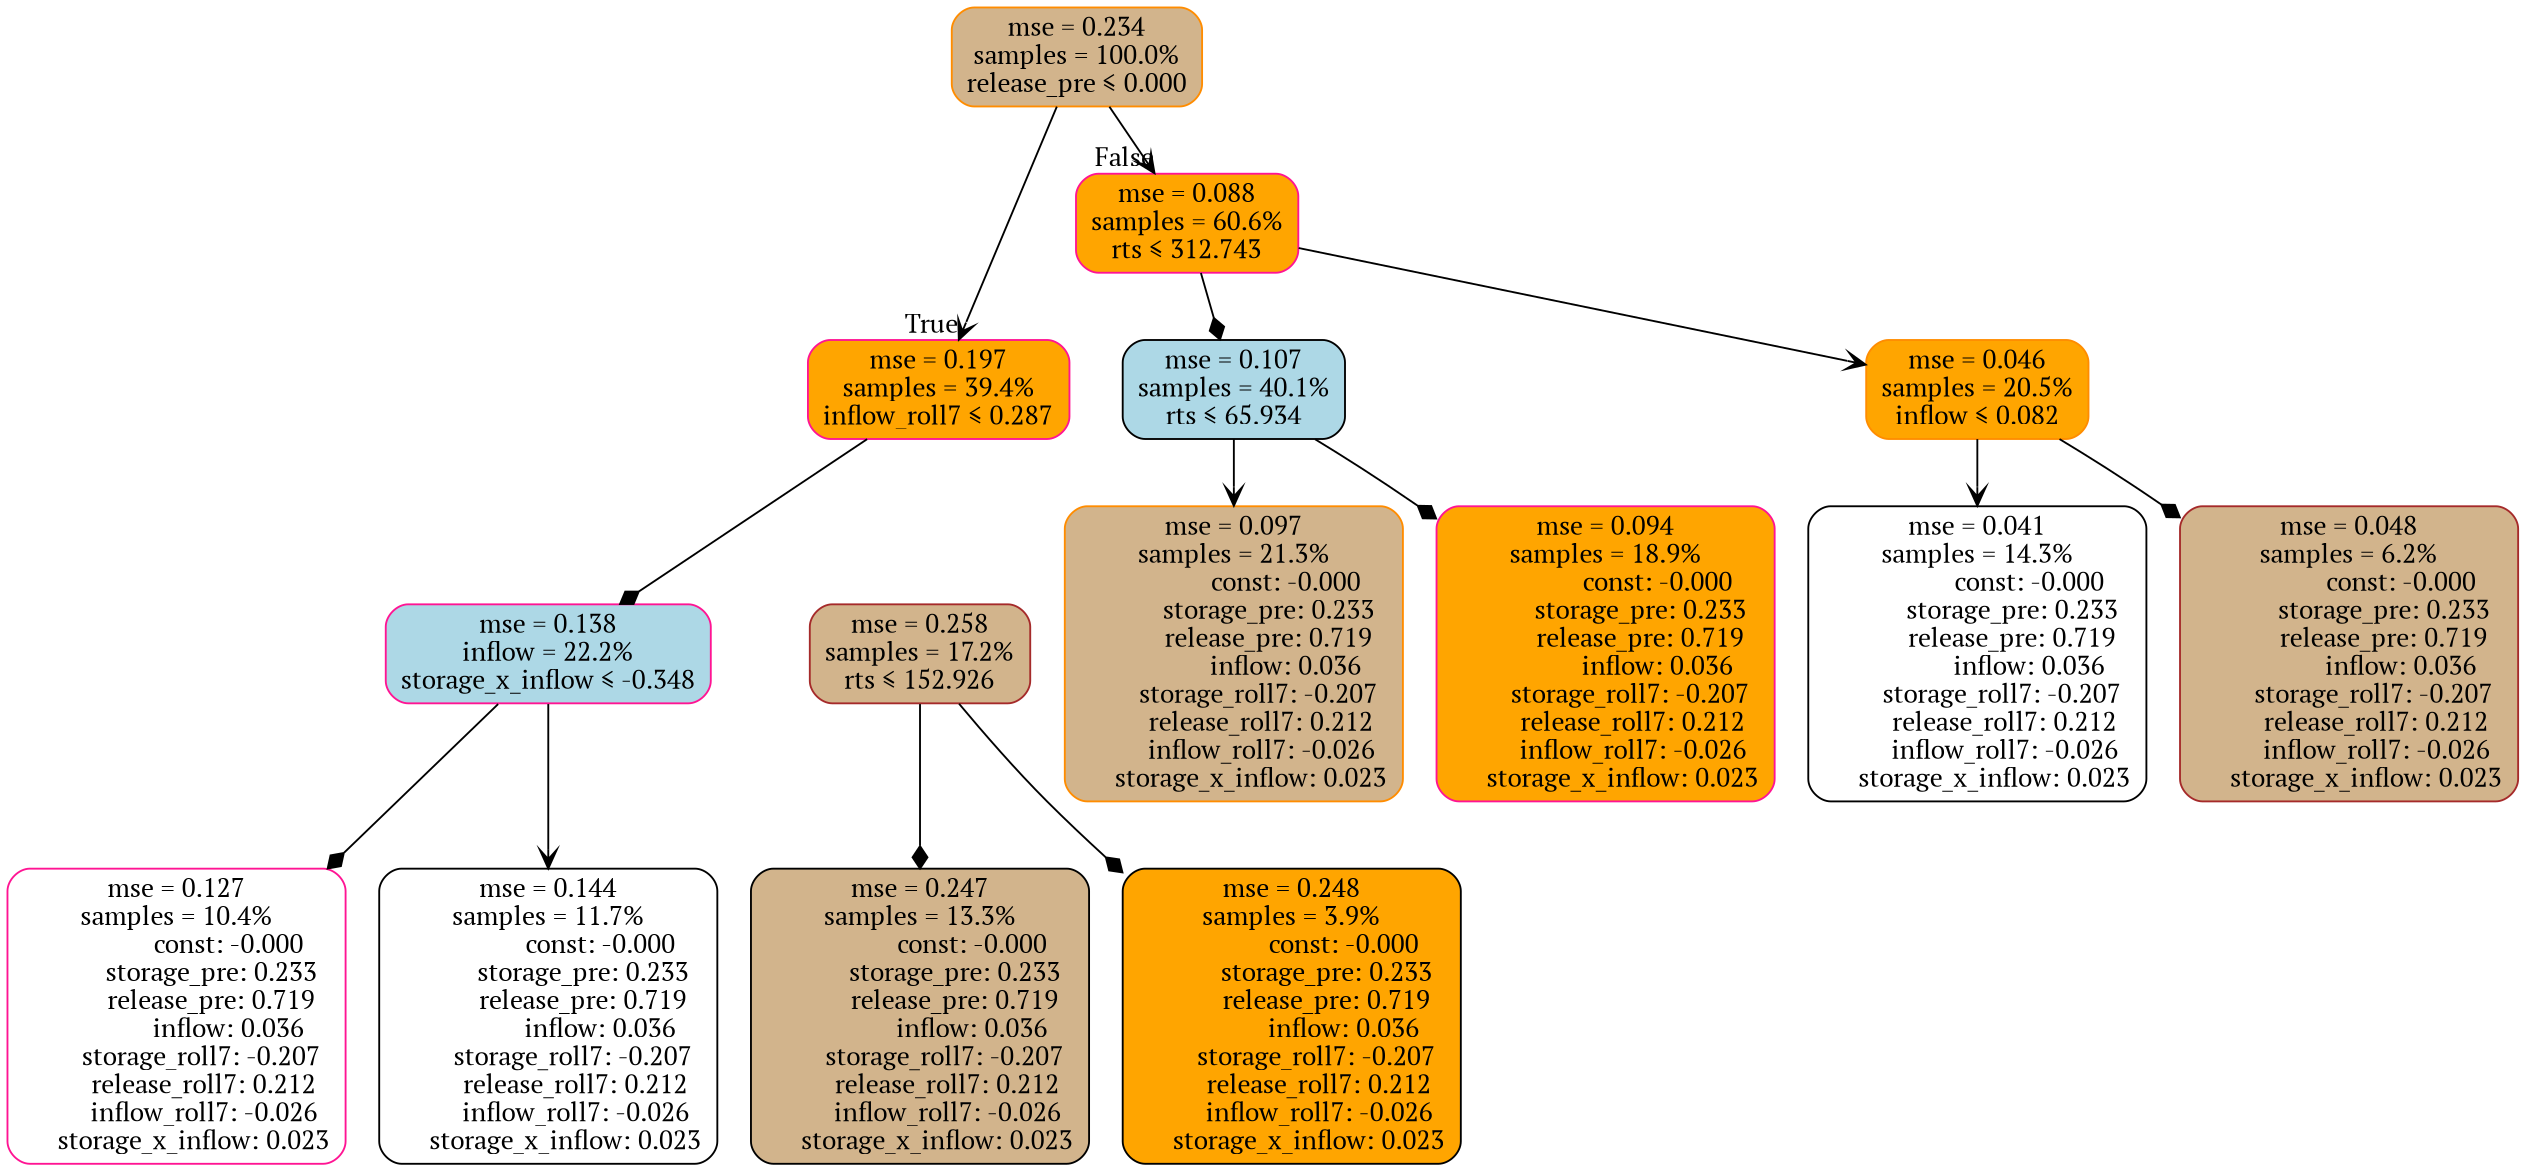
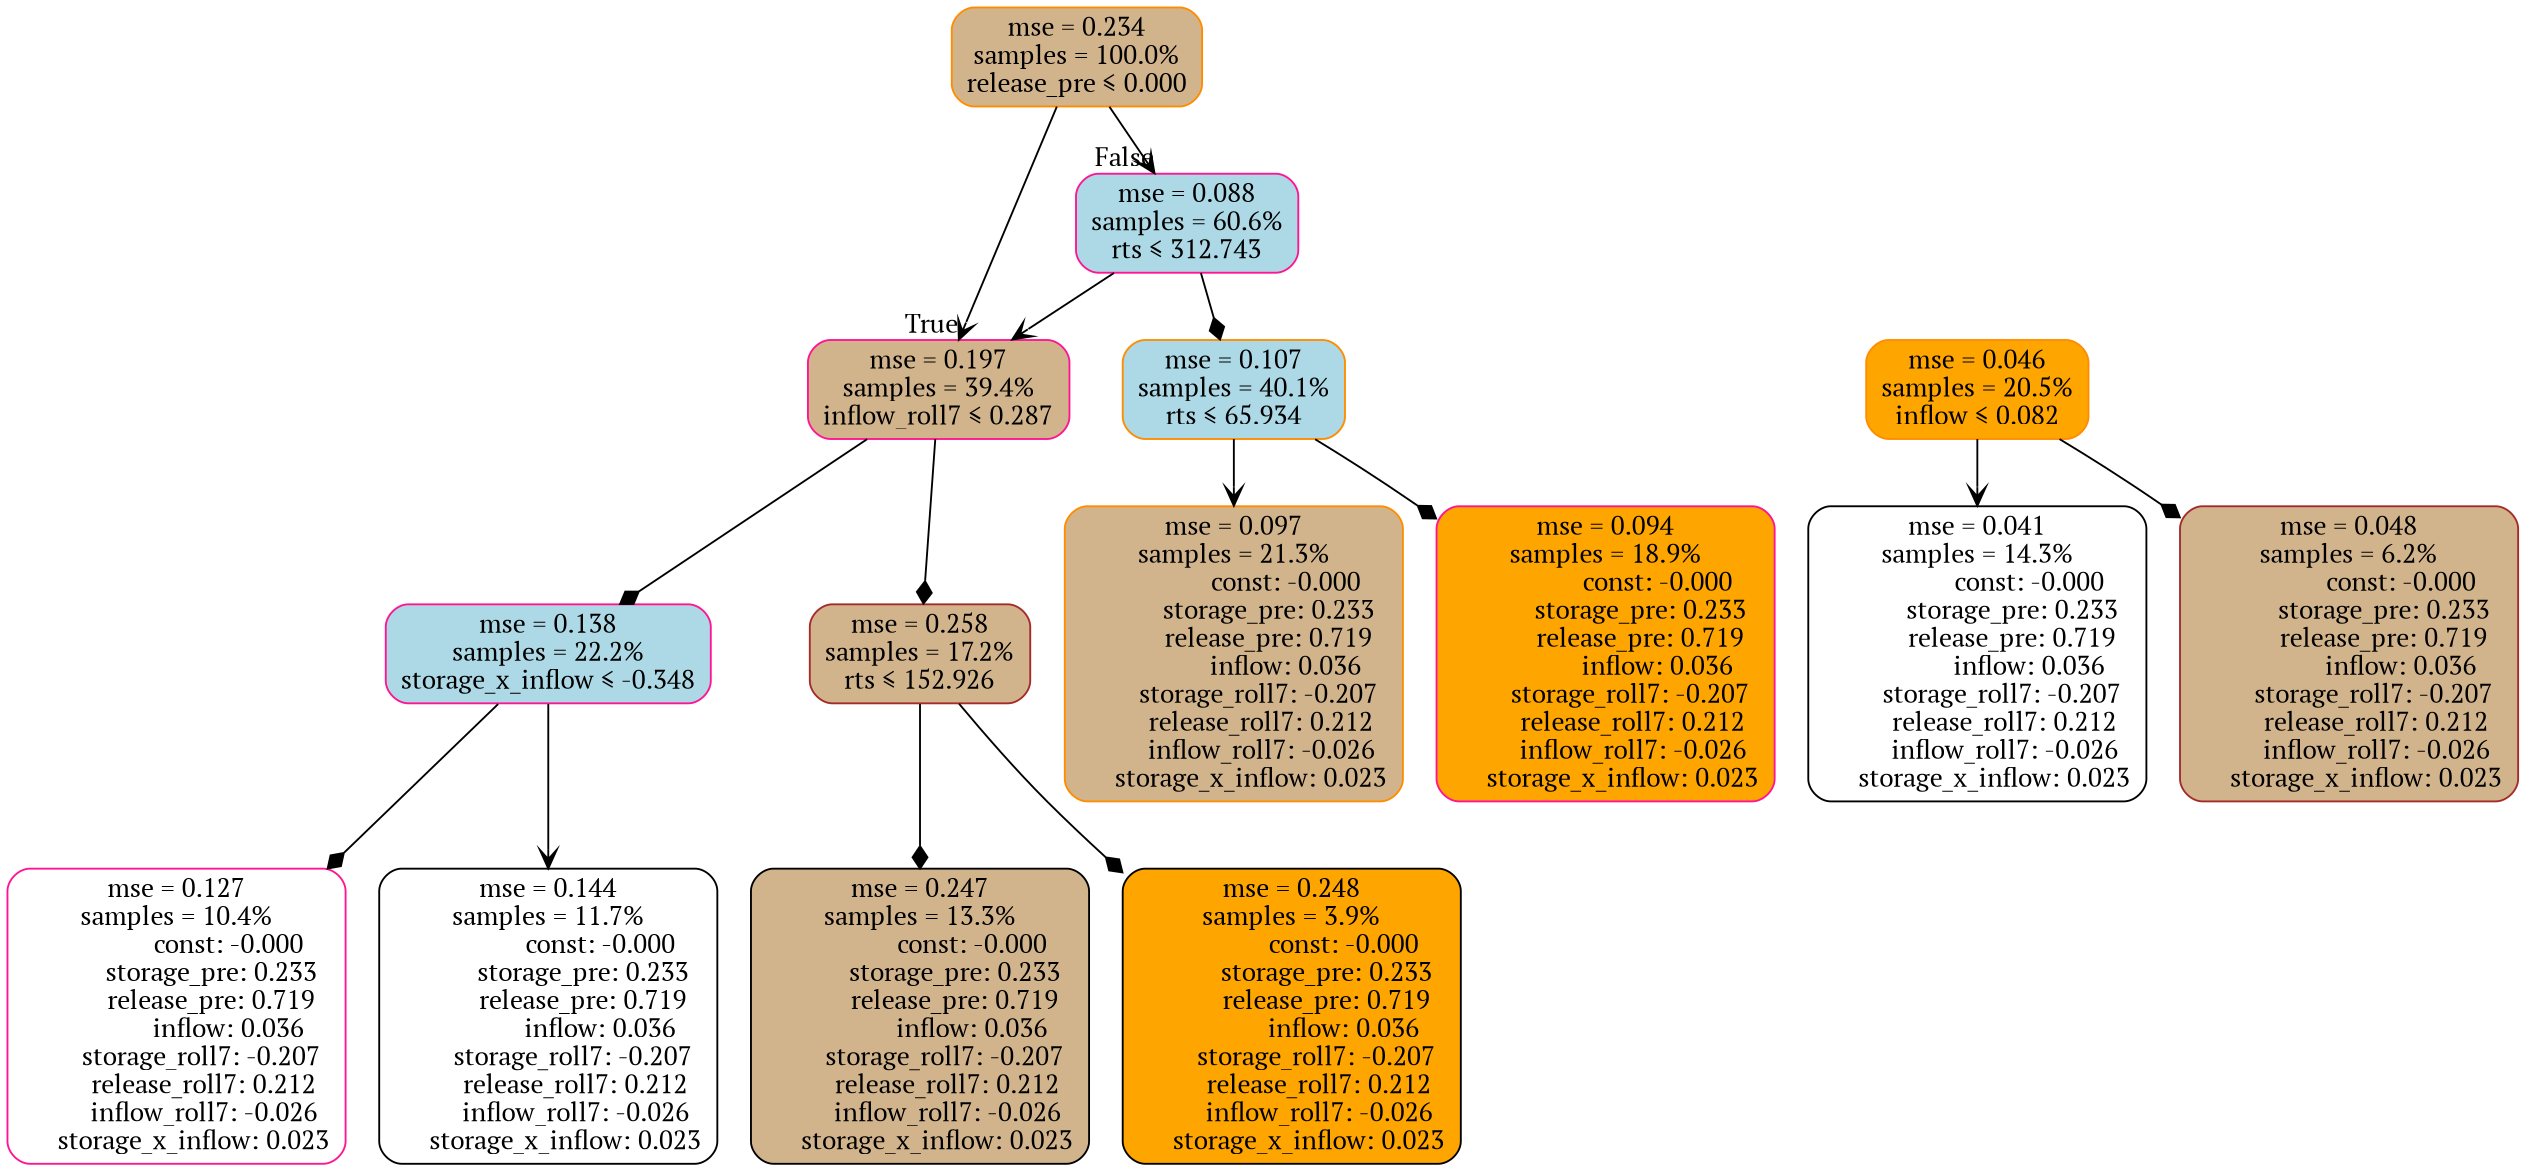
(1187, 223) -> (1187, 223)
(1573, 304) -> (1071, 301)
(939, 389) -> (939, 389)
(1234, 389) -> (1234, 389)
none -> (930, 510)
(548, 654) -> (548, 654)
